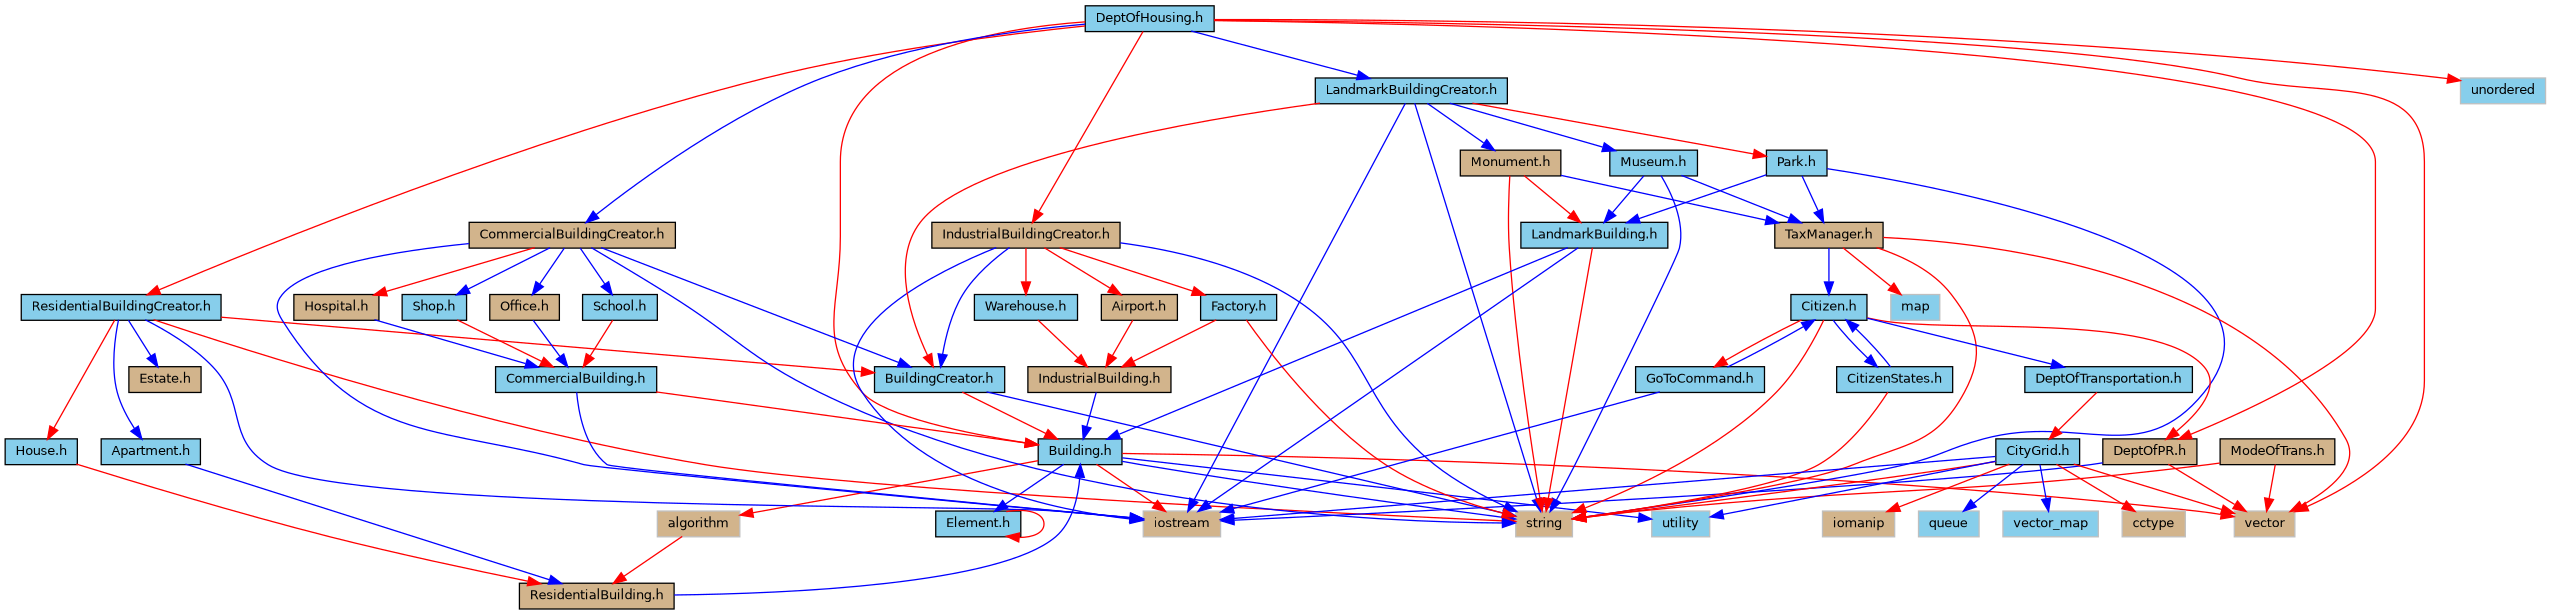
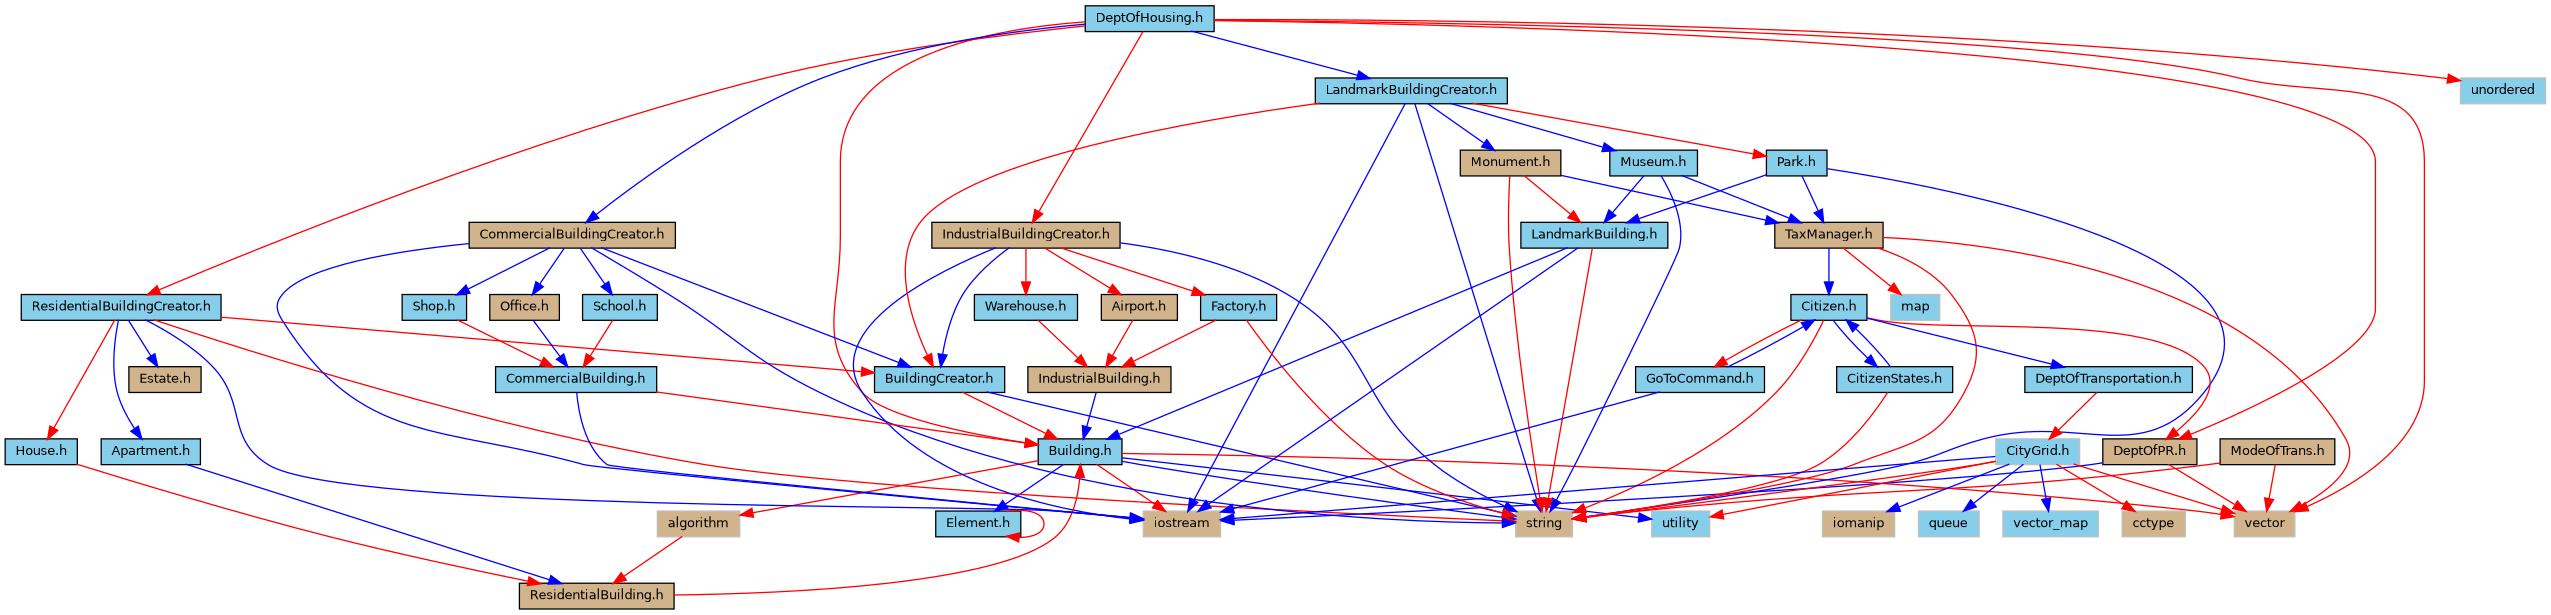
(336, 307) -> none
(2038, 452) -> (2038, 452)
(1954, 485) -> (1954, 485)
(1859, 488) -> (1859, 488)
(901, 581) -> (901, 581)
